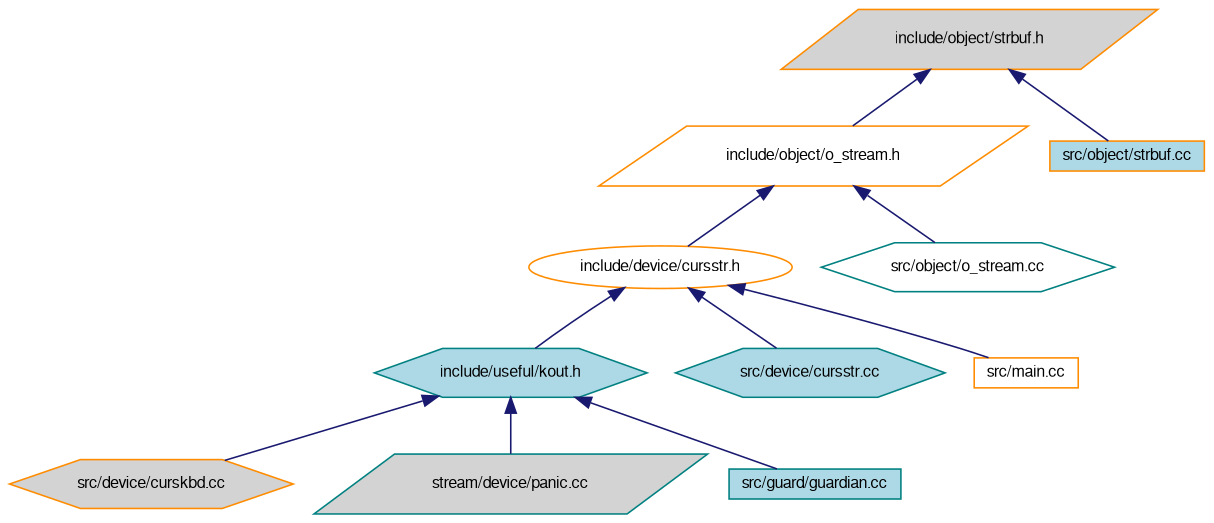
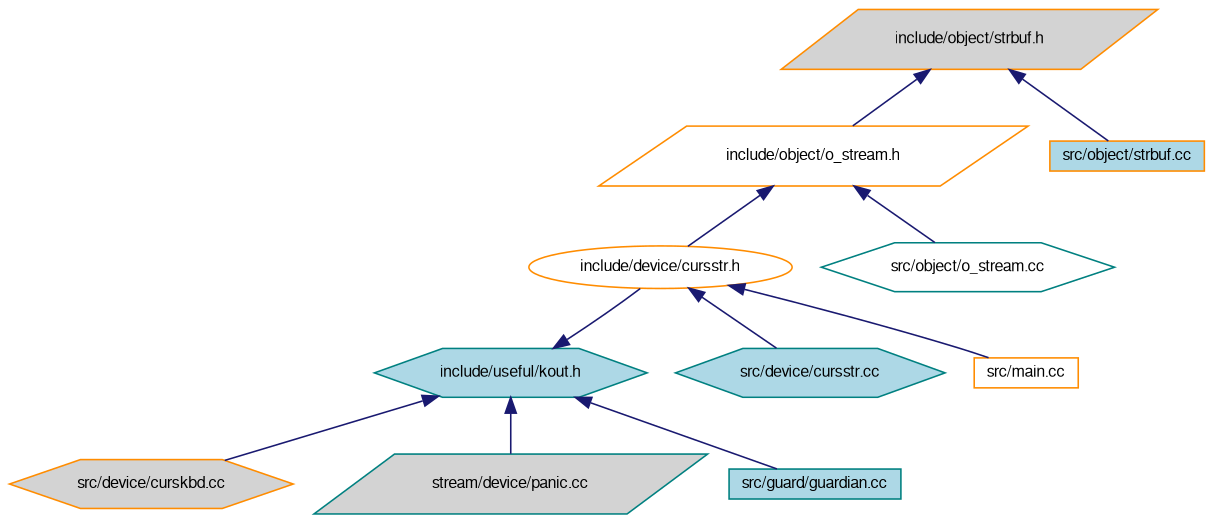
(573, 322) -> (604, 315)
